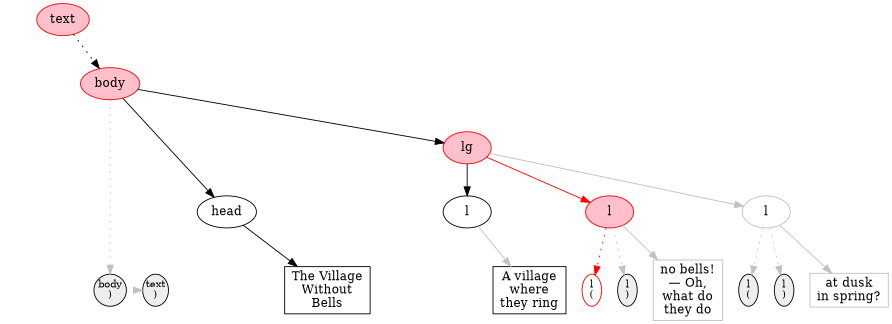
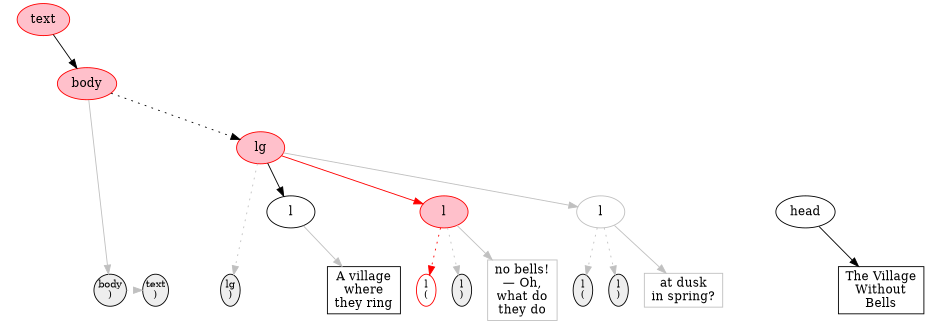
(84, 48) -> (63, 48)
(286, 115) -> (171, 115)
(165, 144) -> none
(110, 182) -> (98, 183)
none -> (230, 290)
